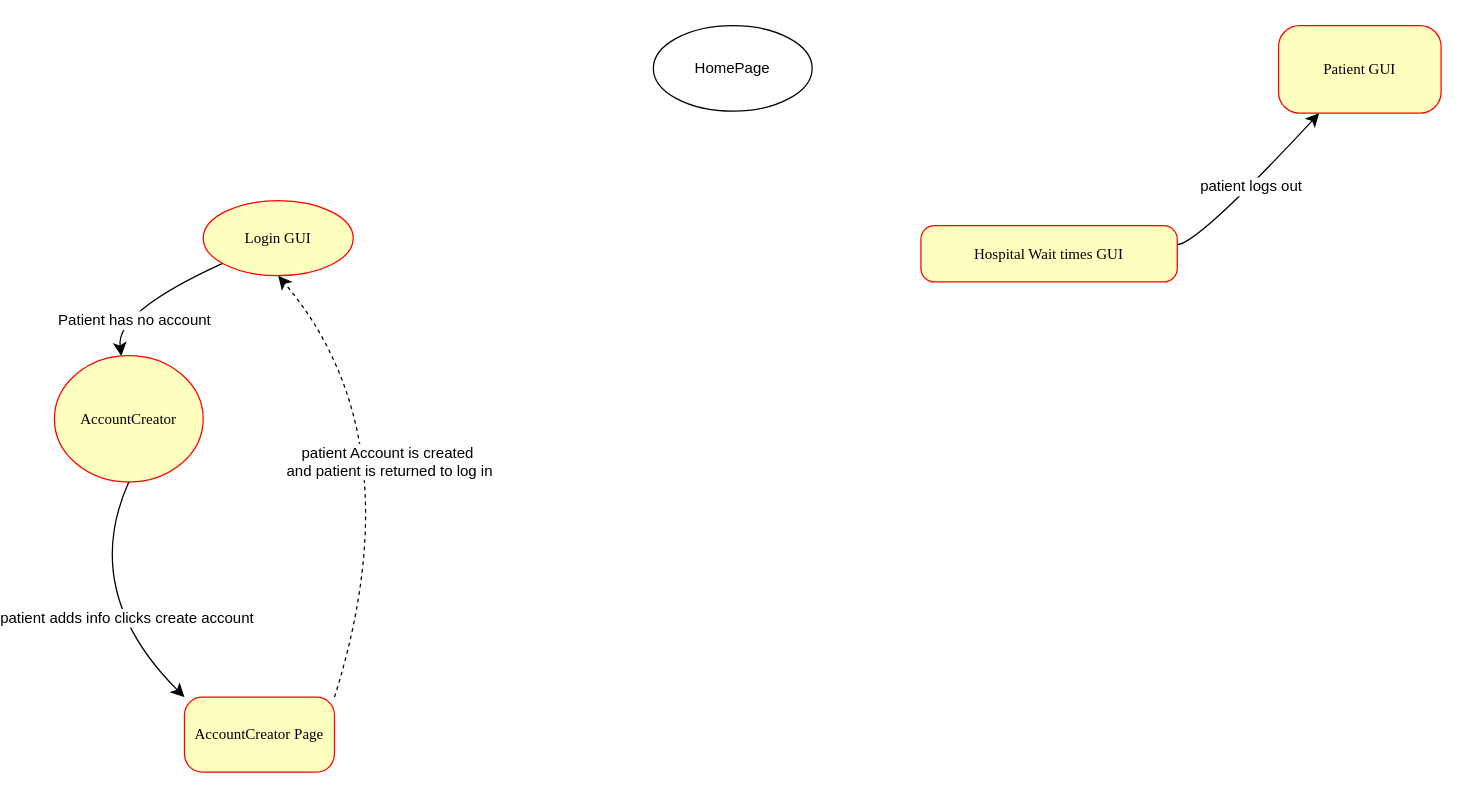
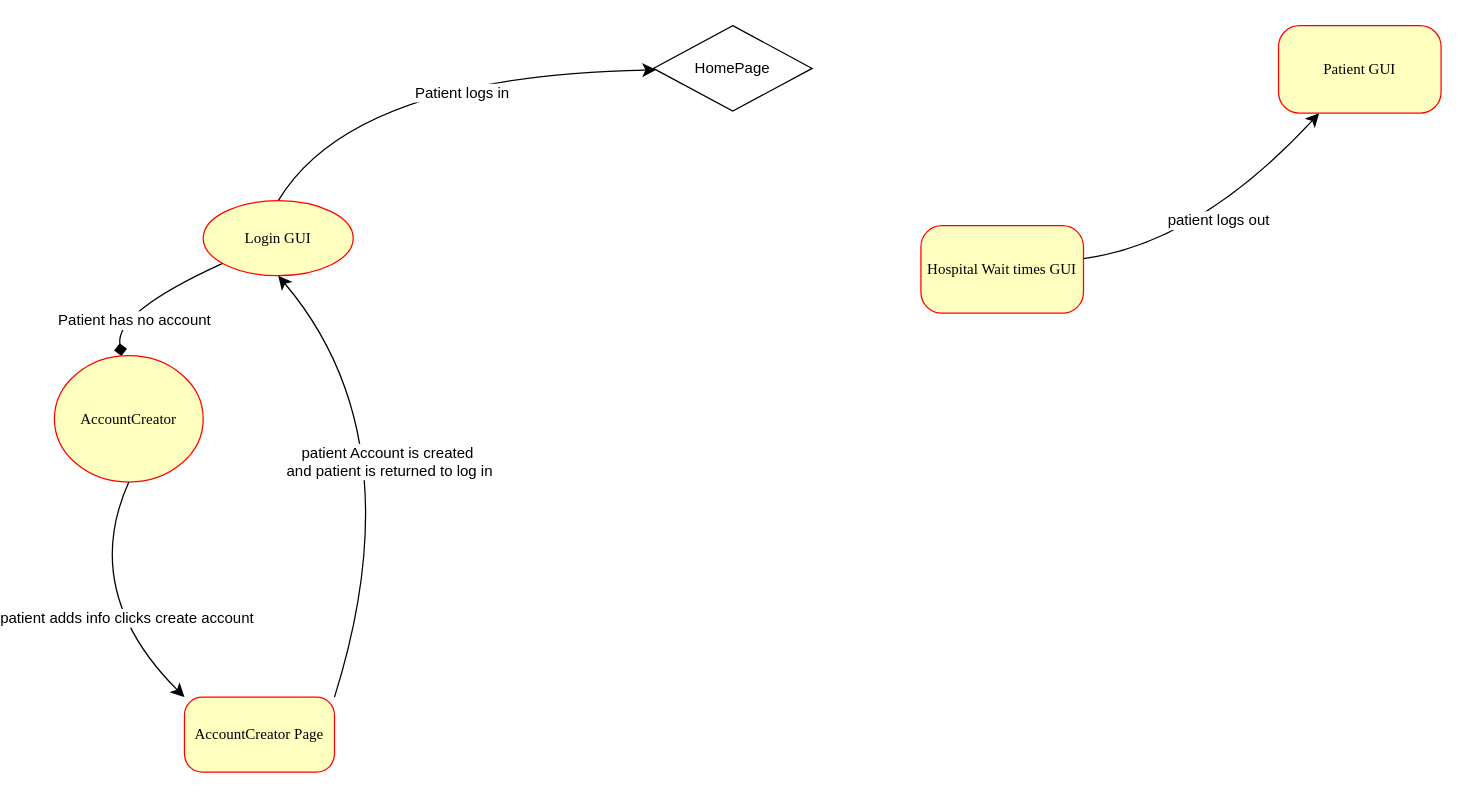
(733, 68) -> (733, 68)
none -> (339, 139)
(1049, 254) -> (1002, 269)
(121, 337) -> (121, 335)
(359, 589) -> (359, 589)
